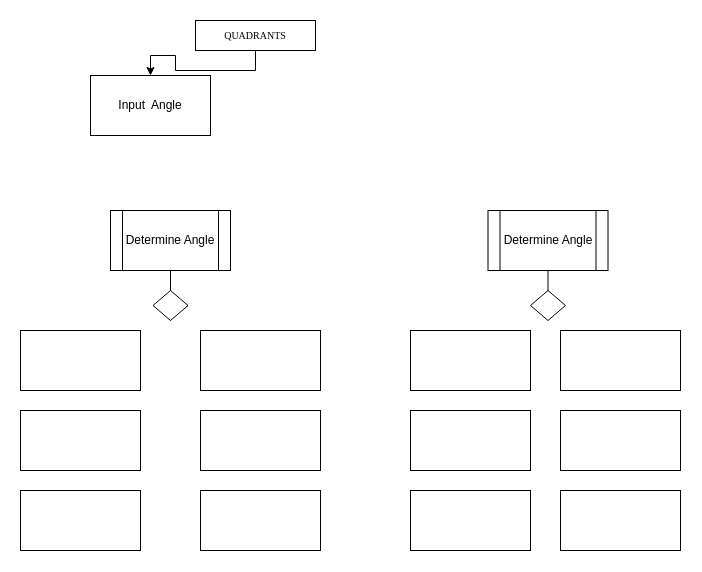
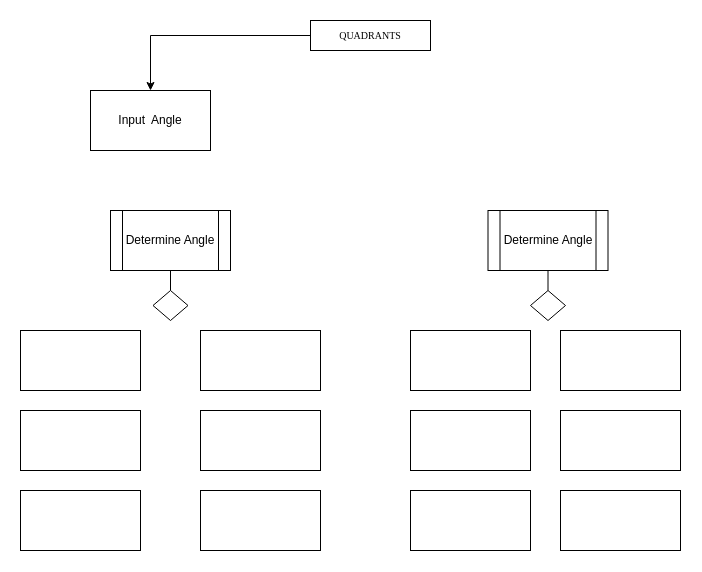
(256, 36) -> (371, 36)
(151, 106) -> (151, 121)
